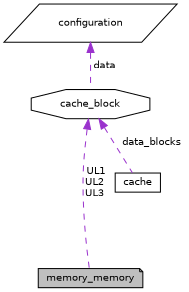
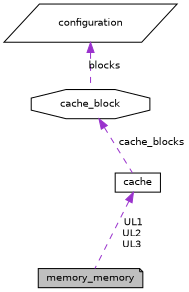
(103, 66) -> (103, 66)
(150, 142) -> (150, 142)
(83, 199) -> (112, 235)
